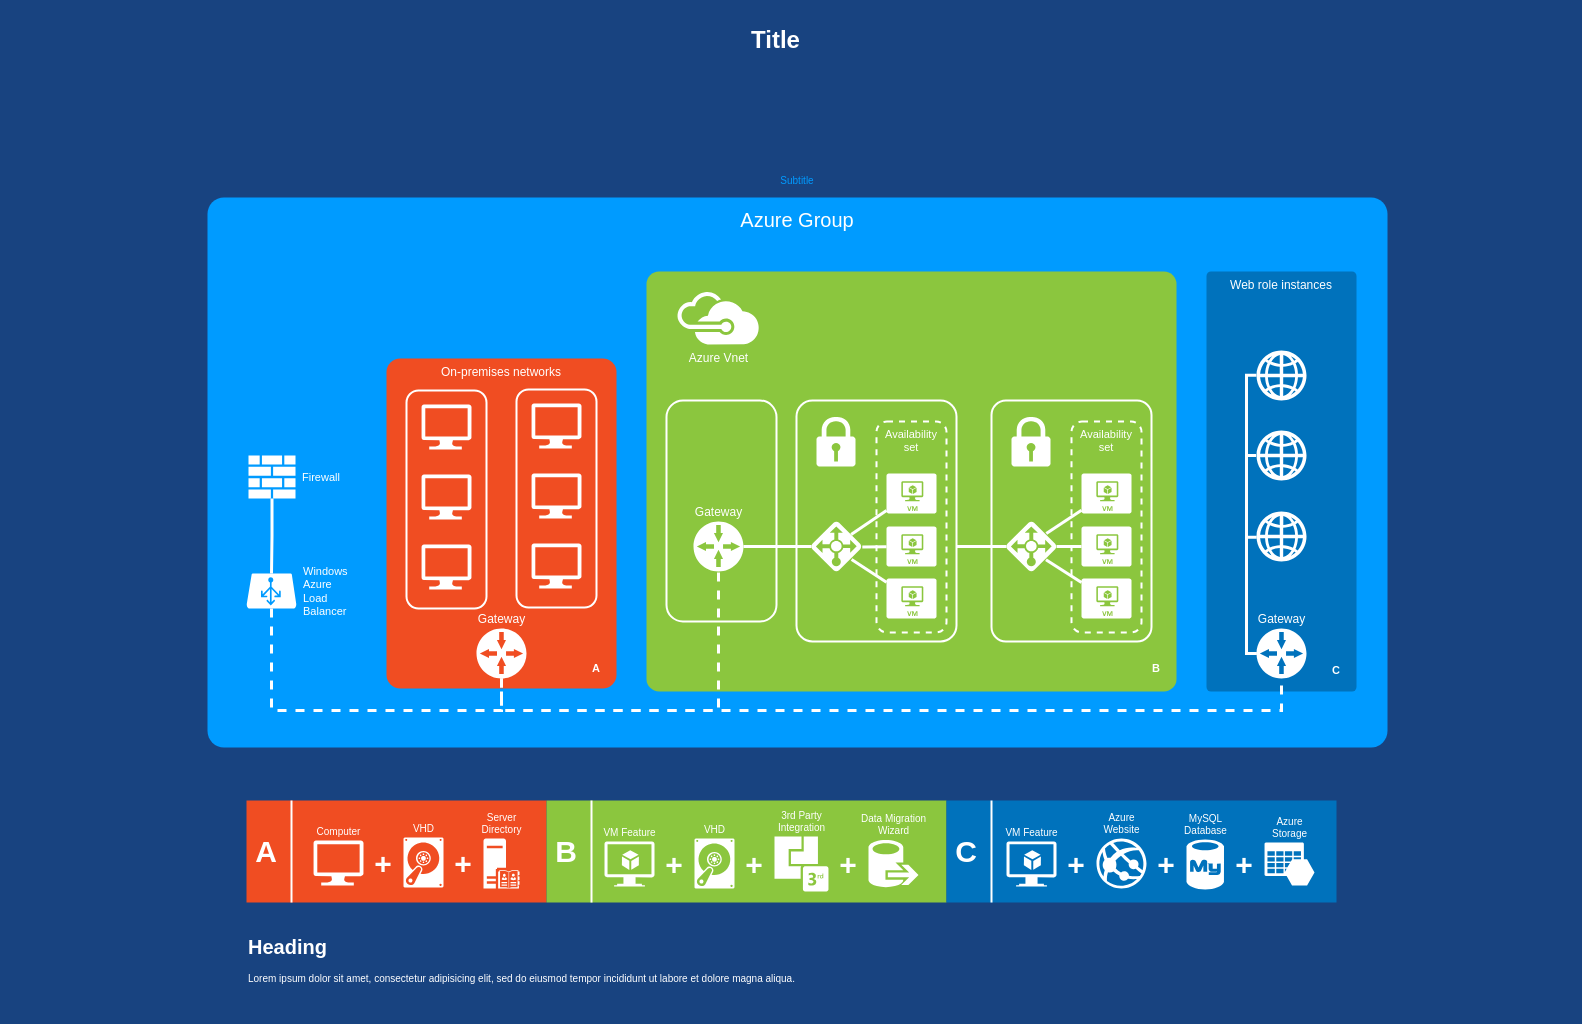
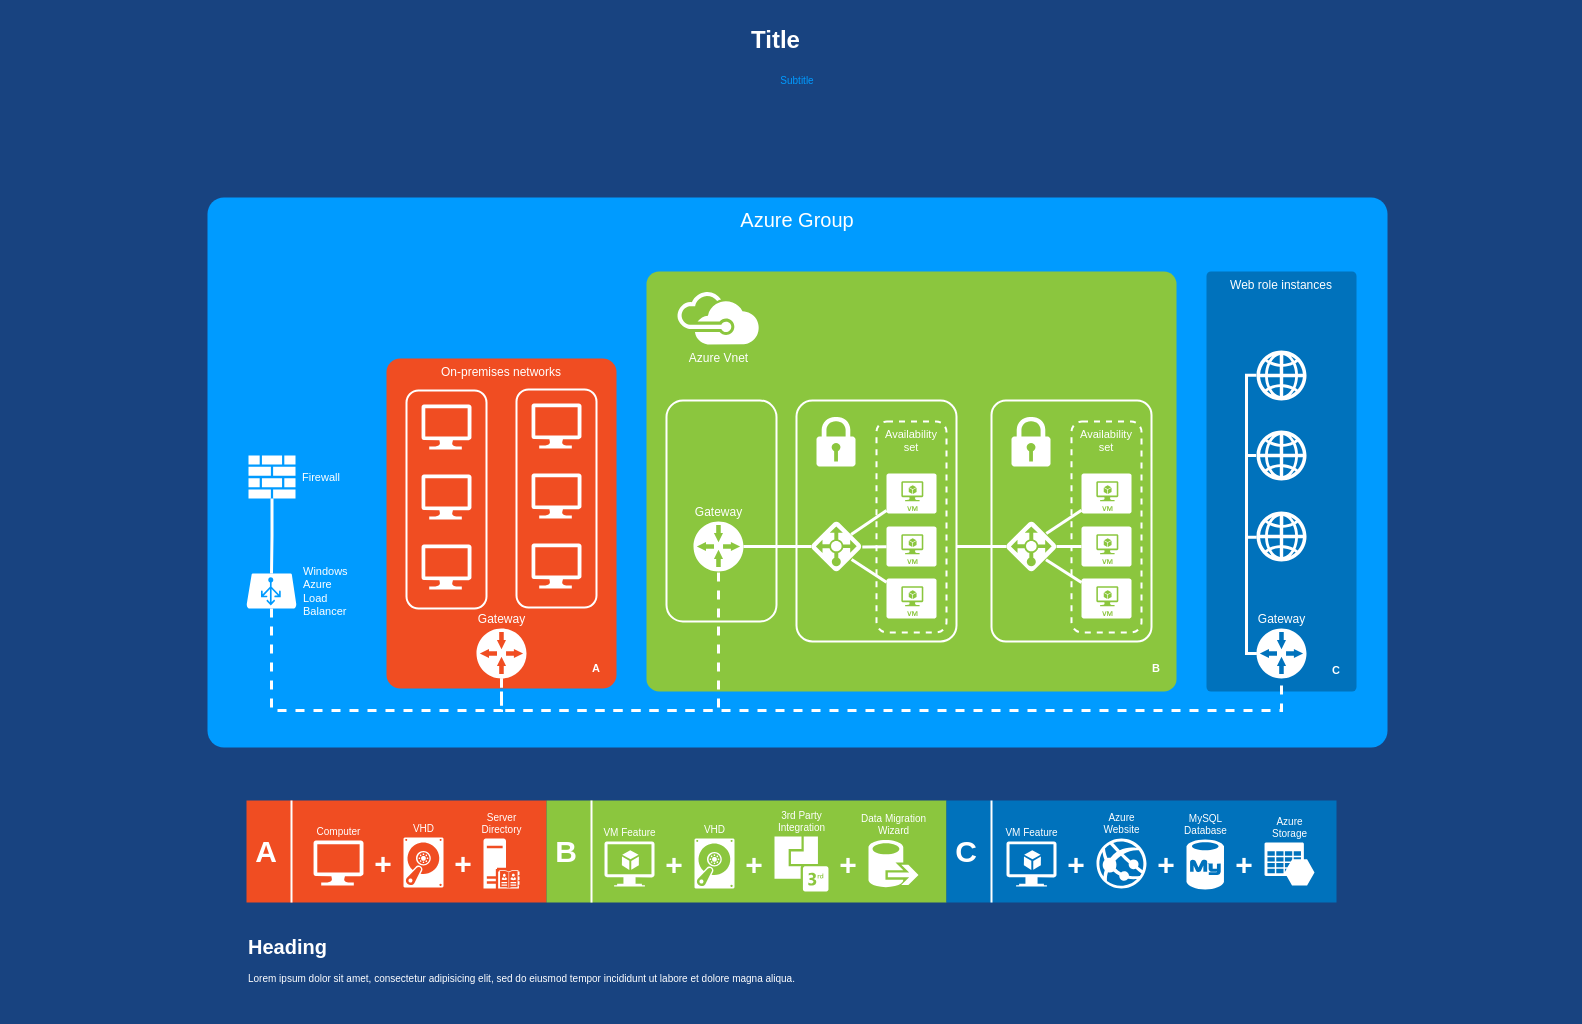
(798, 181) -> (798, 81)
